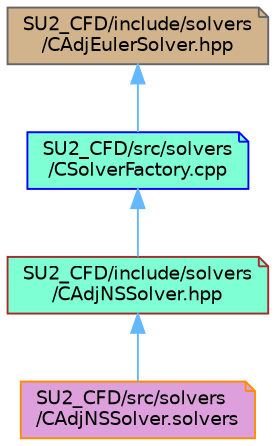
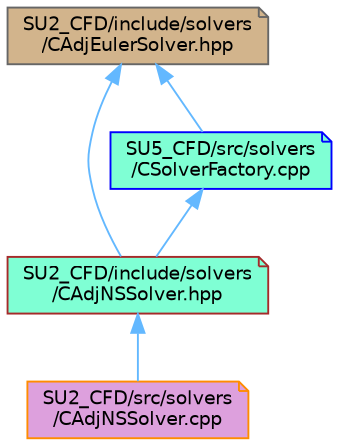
(138, 161) -> (221, 161)
none -> (89, 170)
(138, 410) -> (138, 410)
